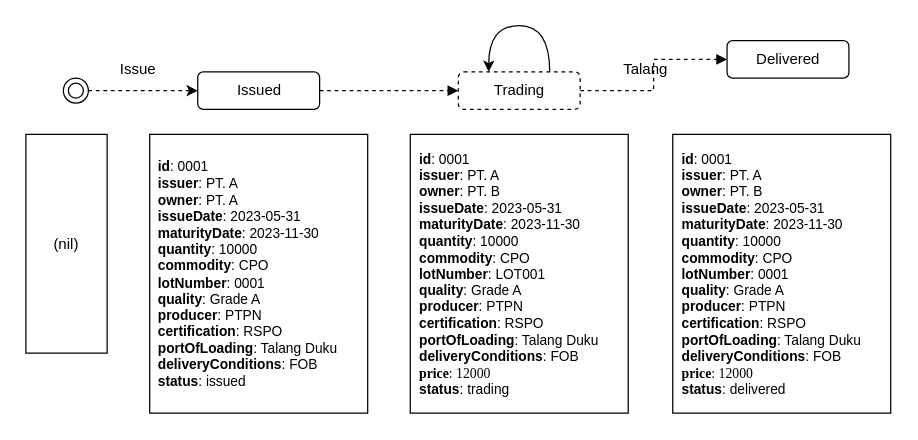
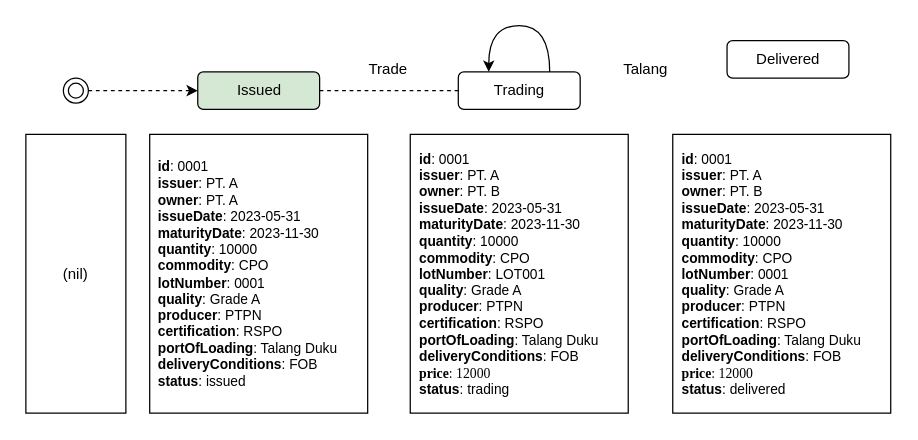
(138, 69) -> none
none -> (388, 69)
(653, 81) -> none
(258, 91) -> (258, 91)
(447, 91) -> (452, 91)
(519, 91) -> (519, 91)
(66, 244) -> (76, 274)
